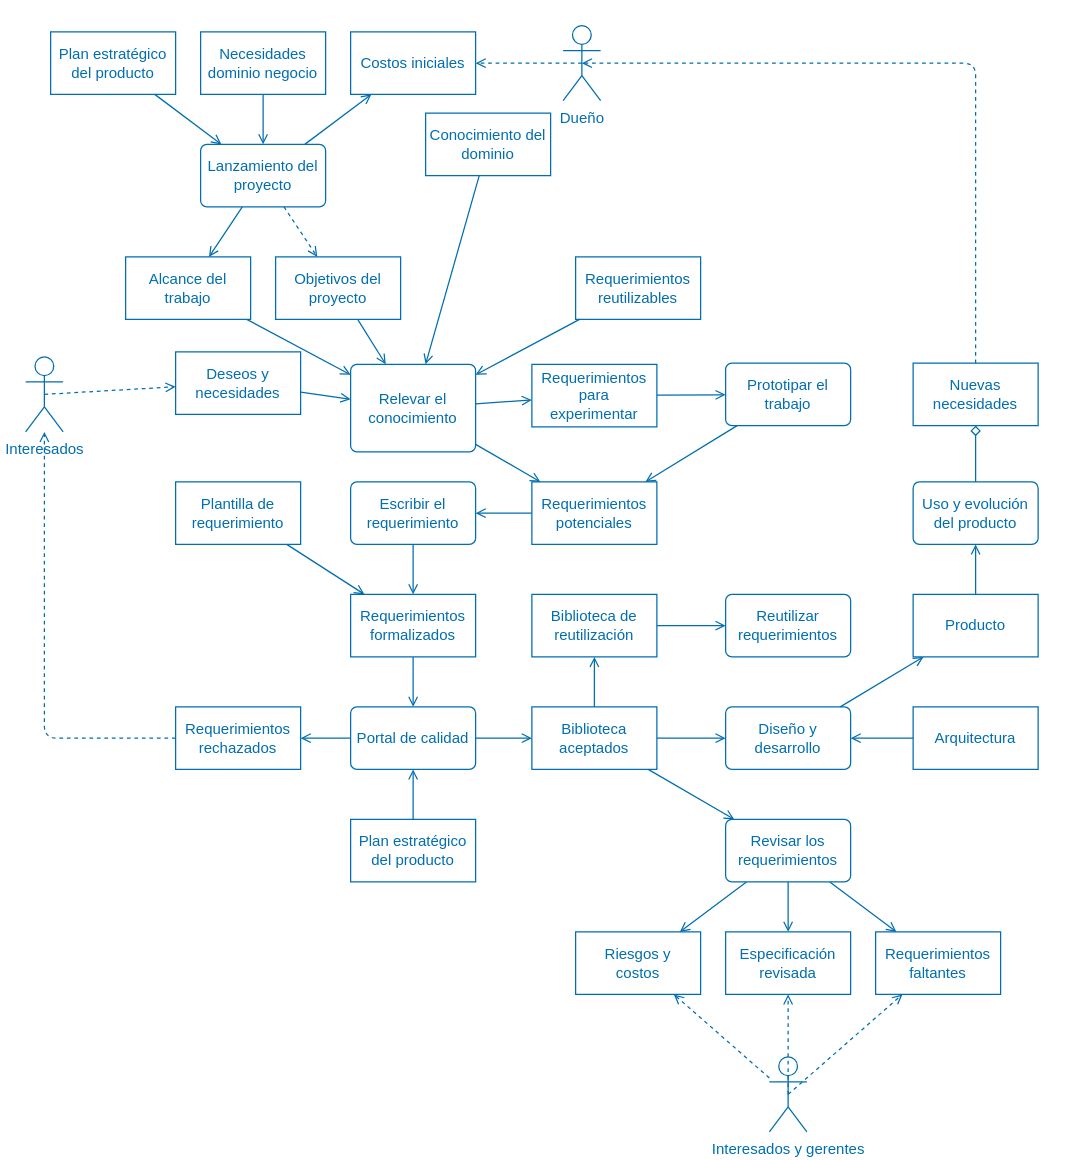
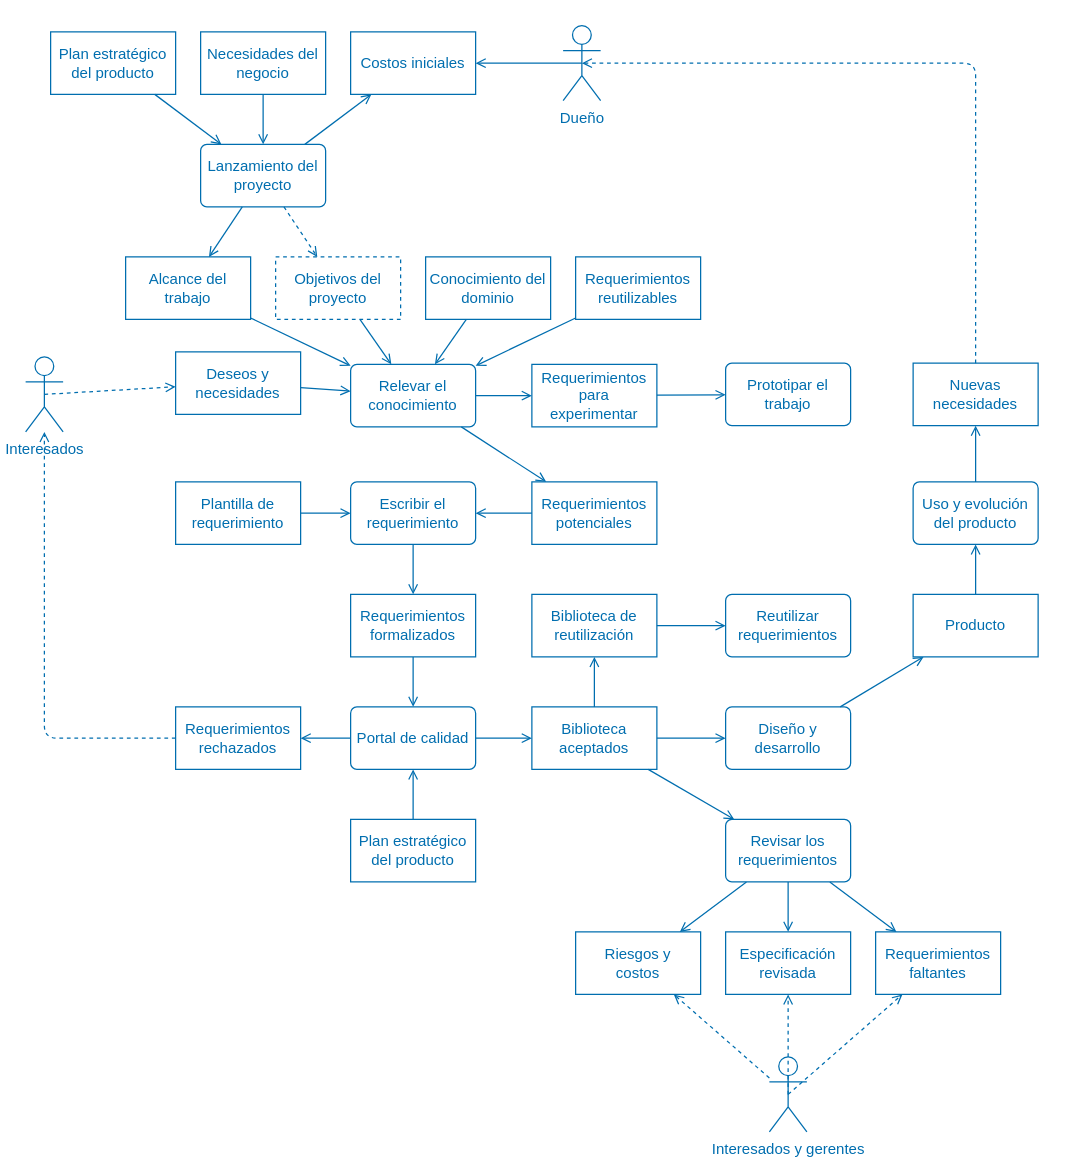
(263, 63) -> (263, 63)
(529, 63) -> (529, 63)
(488, 144) -> (488, 288)
(338, 288) -> (338, 288)
(413, 408) -> (413, 396)
(976, 436) -> (976, 432)
(692, 453) -> none
(324, 568) -> (324, 513)
(884, 738) -> none
(976, 738) -> none
